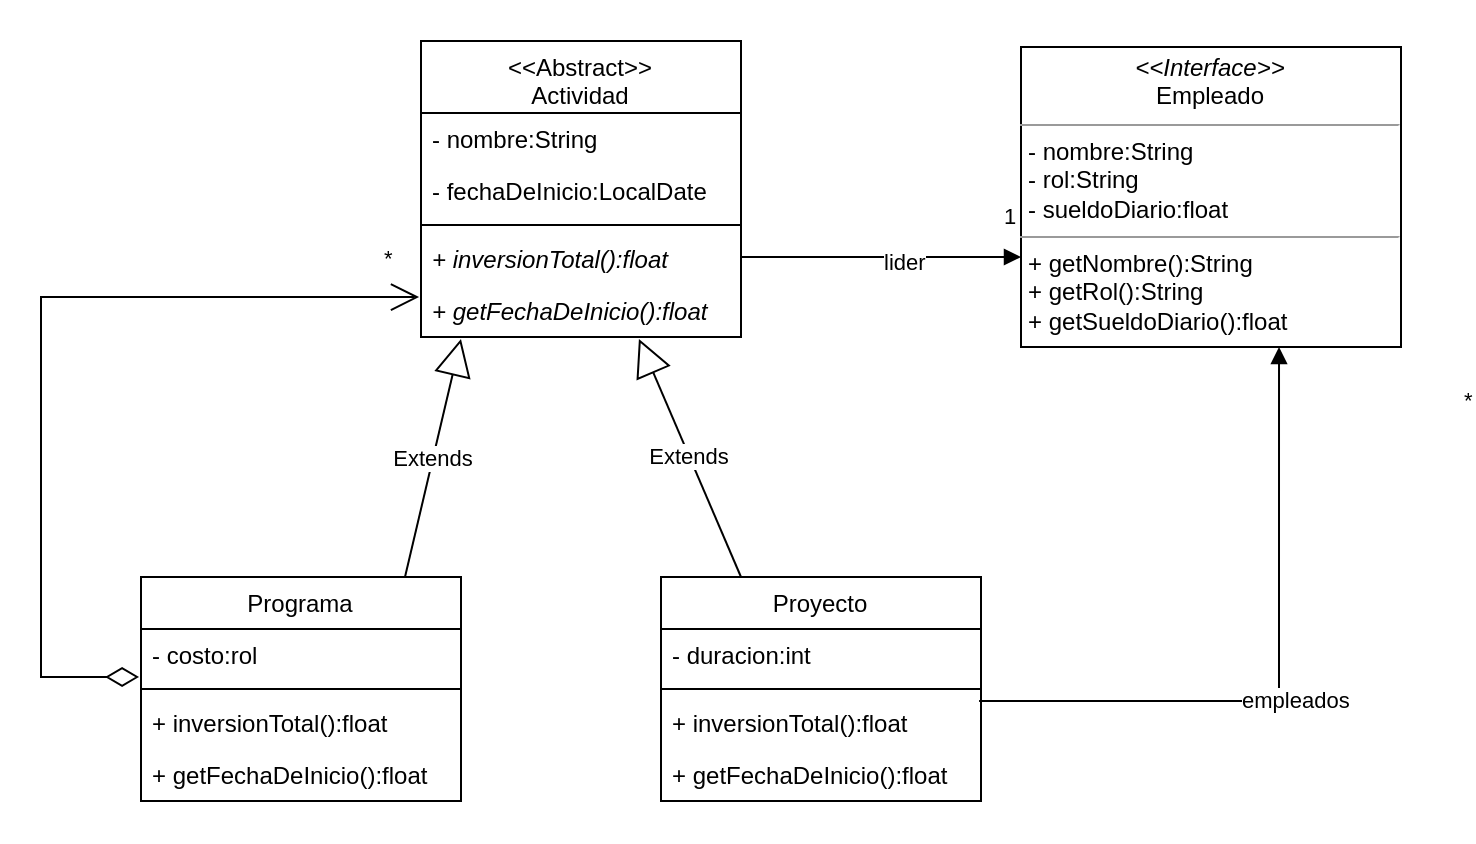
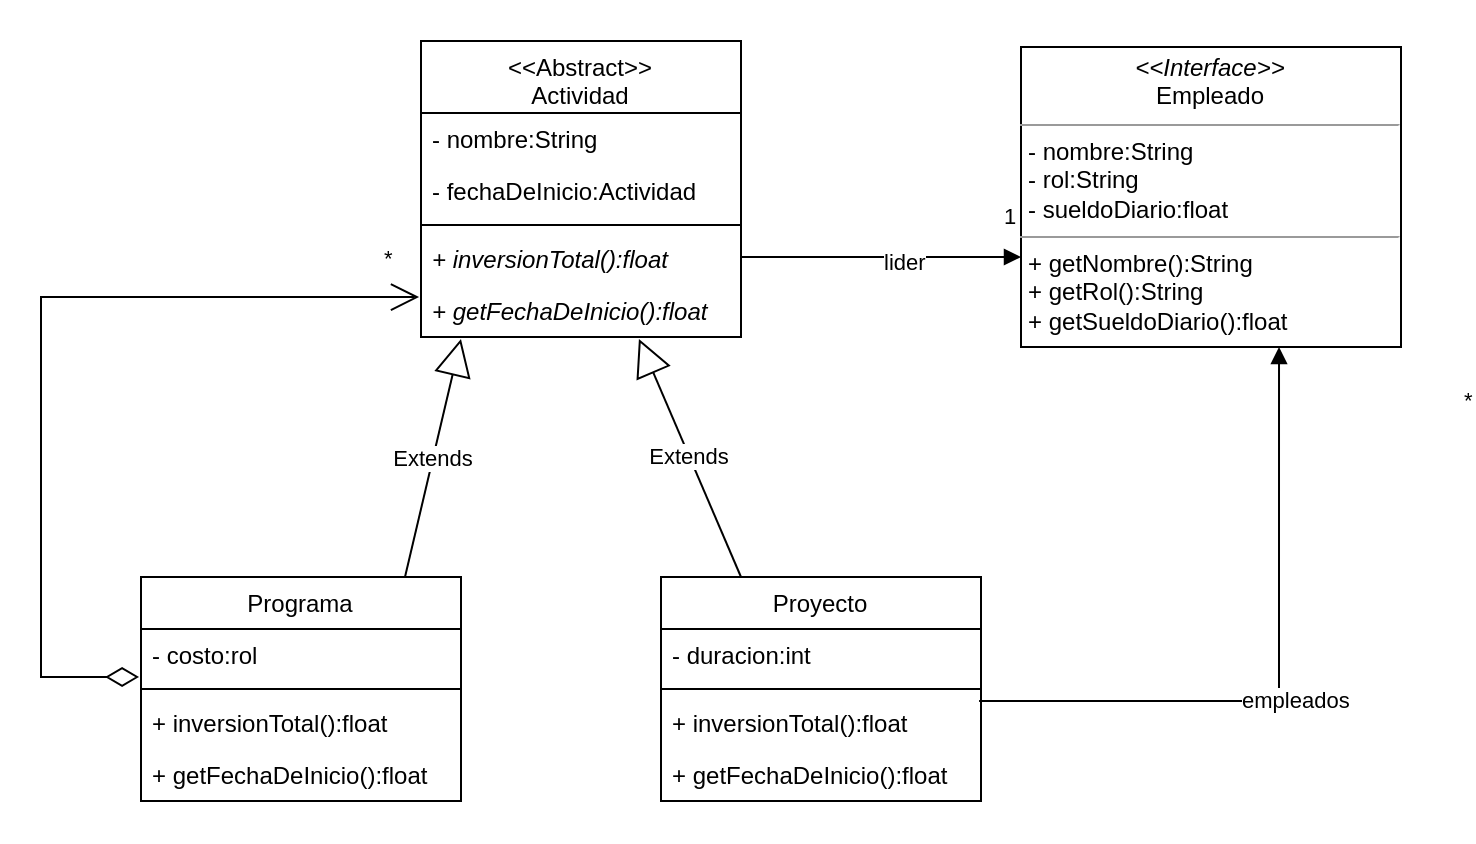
(584, 192) -> (581, 192)
